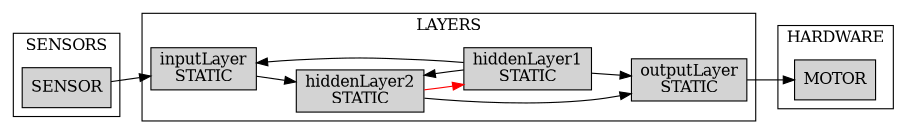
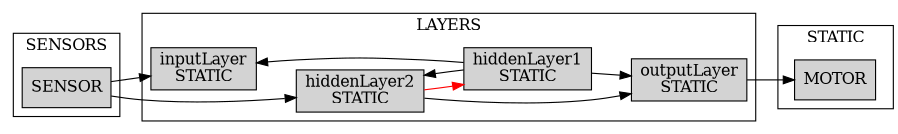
(836, 38) -> (836, 38)
(271, 78) -> (198, 102)
